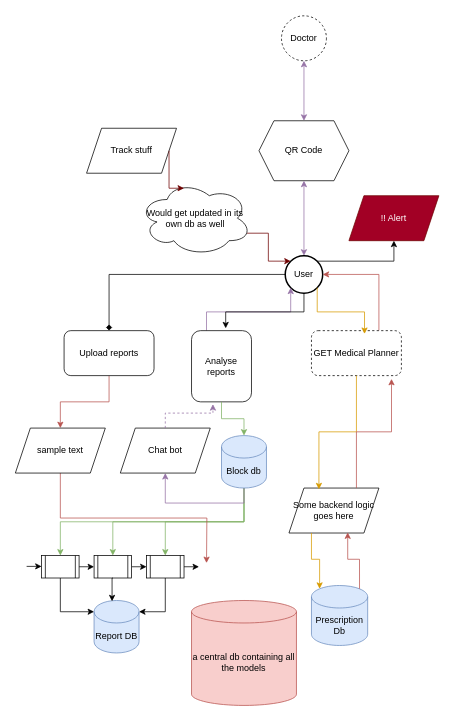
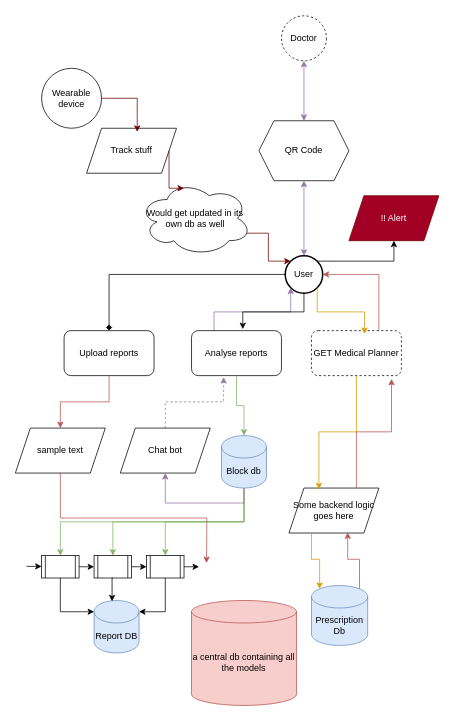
none -> (72, 98)
none -> (133, 98)
(222, 366) -> (237, 353)
